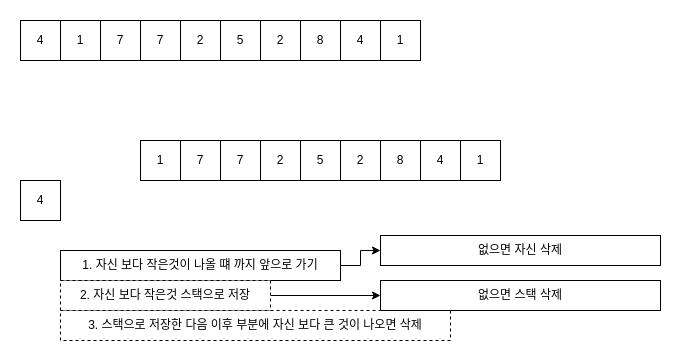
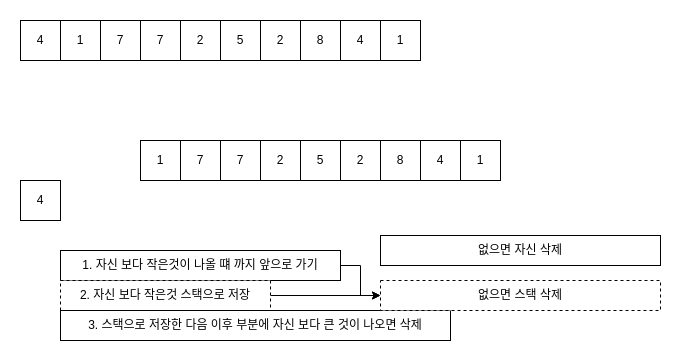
(361, 254) -> (361, 278)
(521, 296) -> (521, 296)
(256, 326) -> (256, 326)
